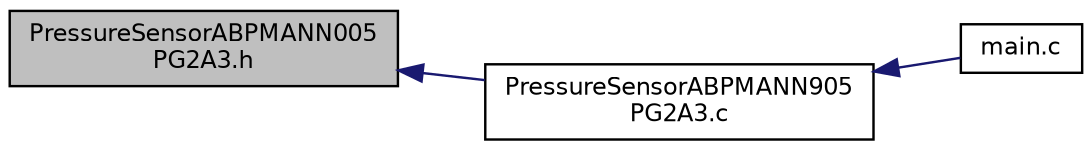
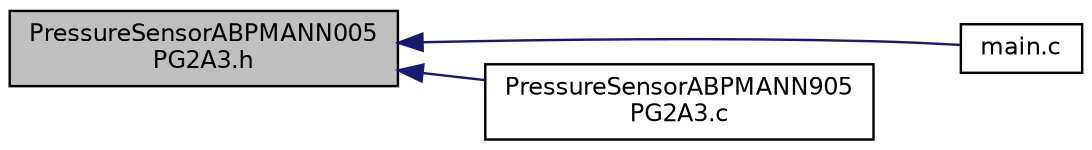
(930, 63) -> (692, 39)
